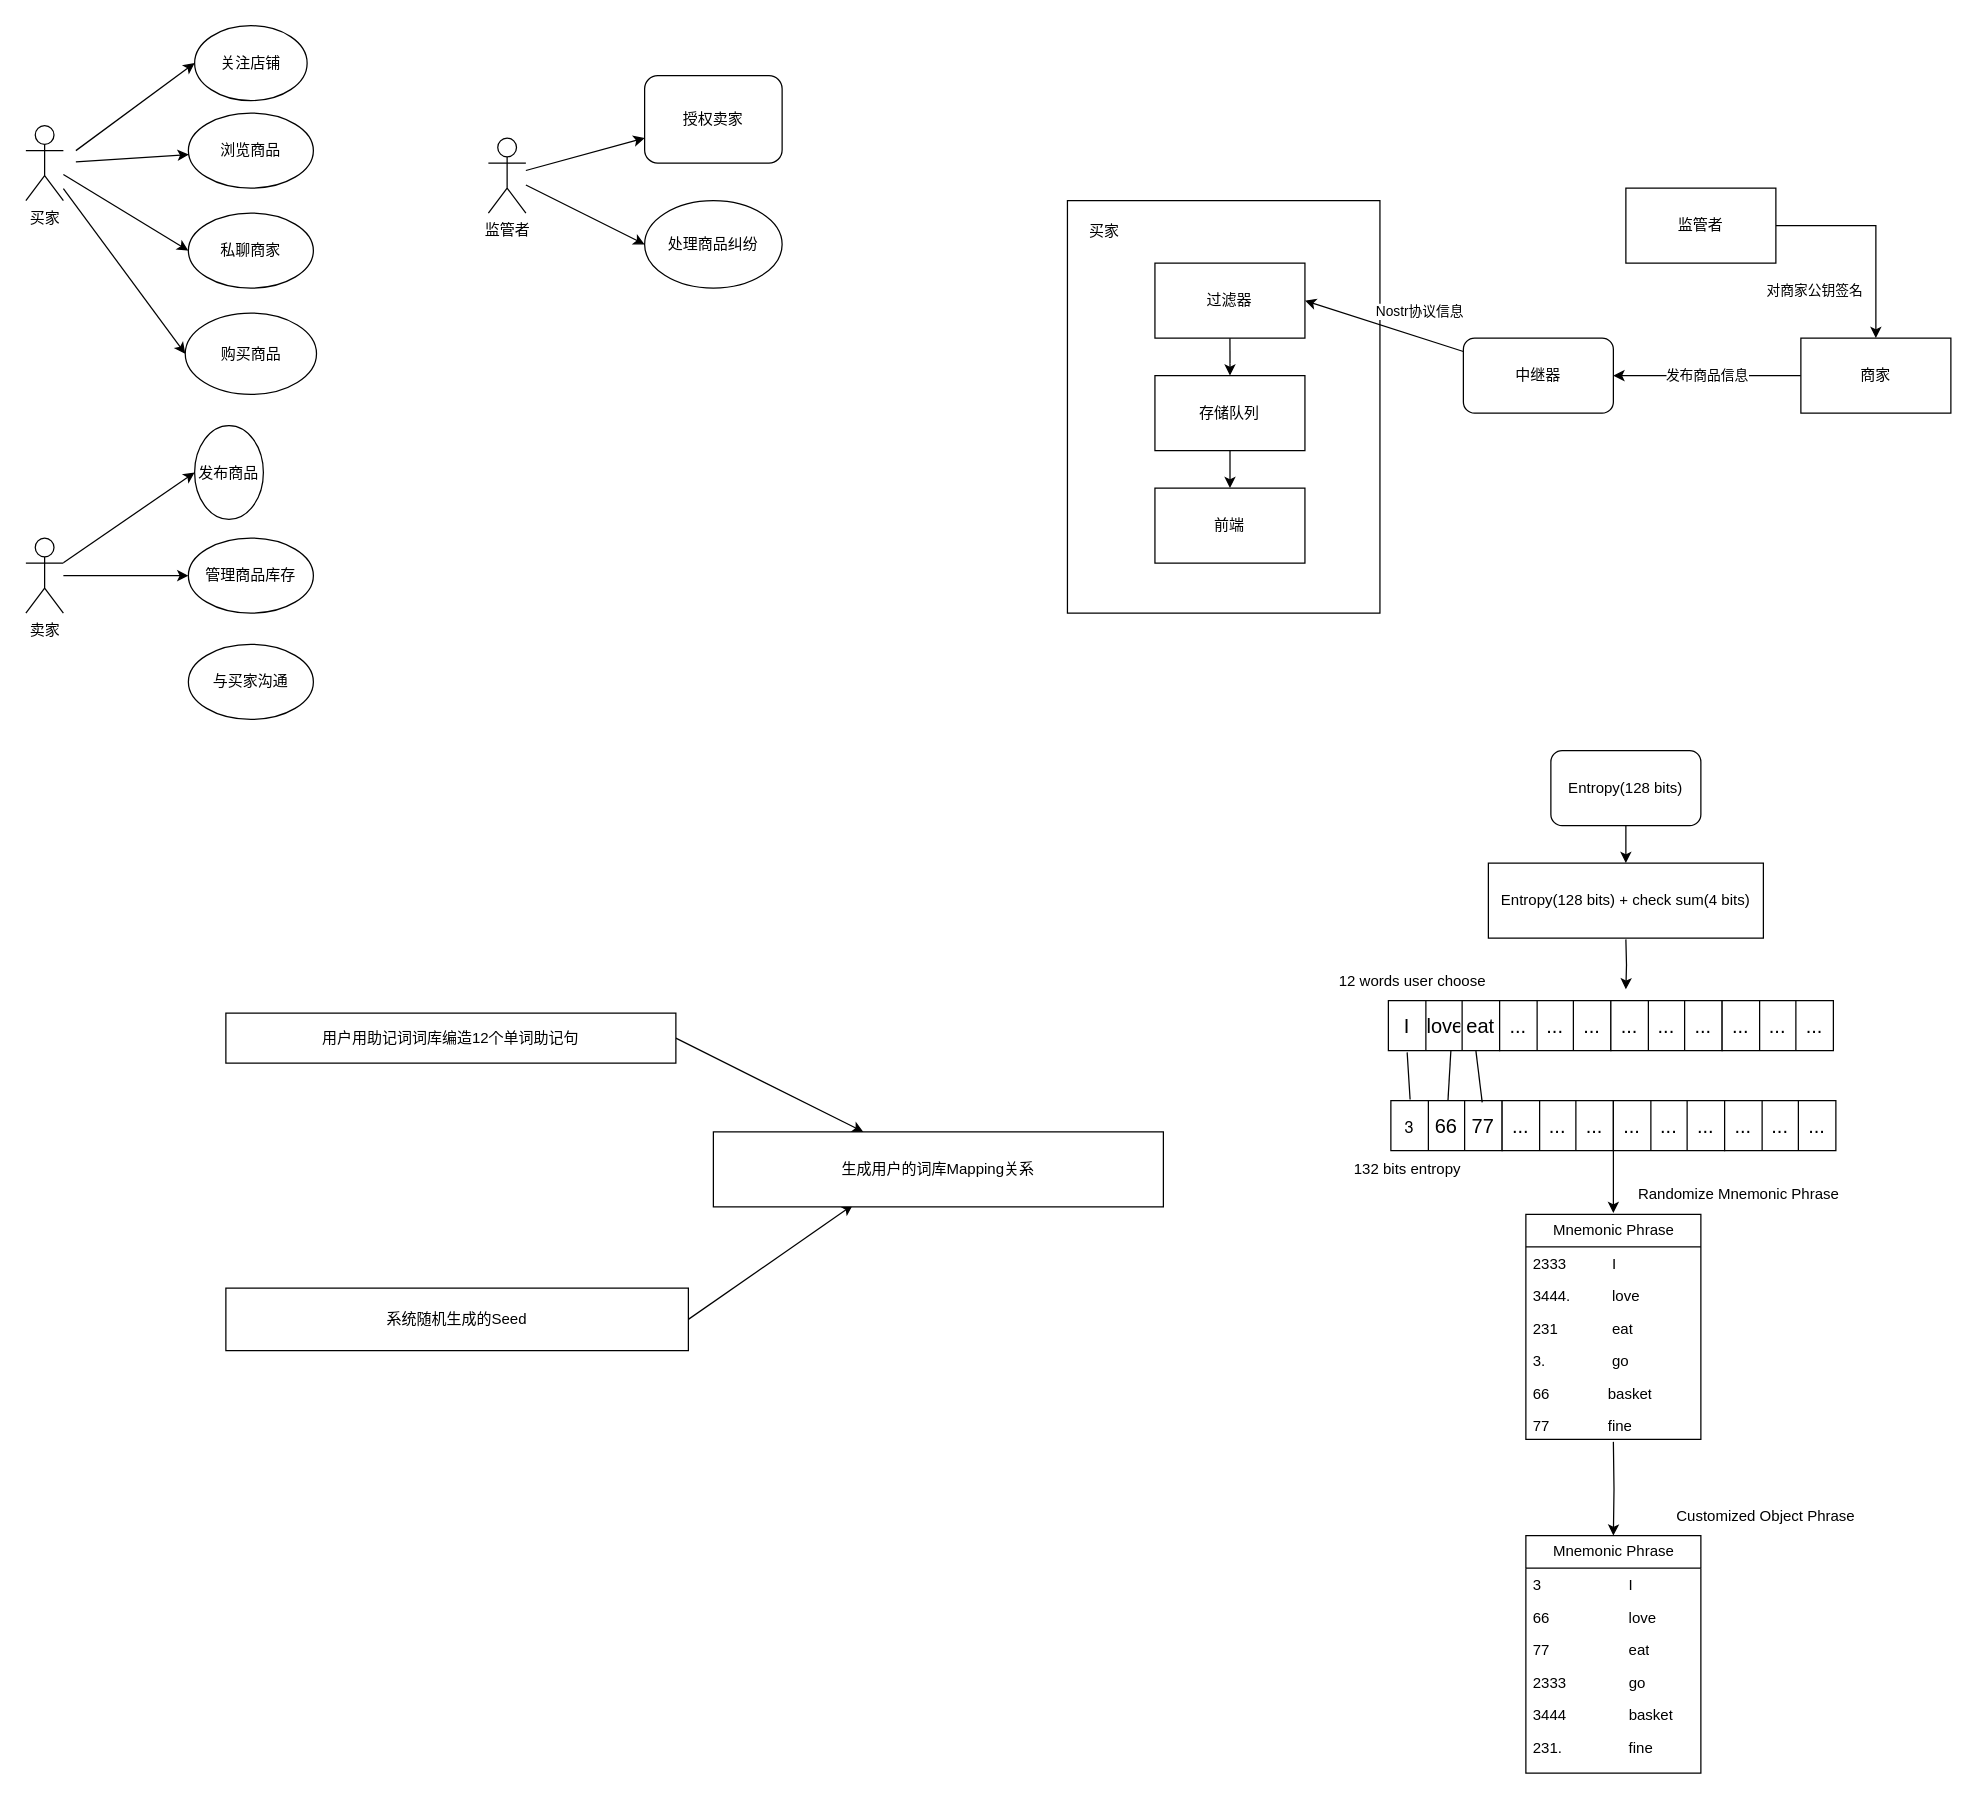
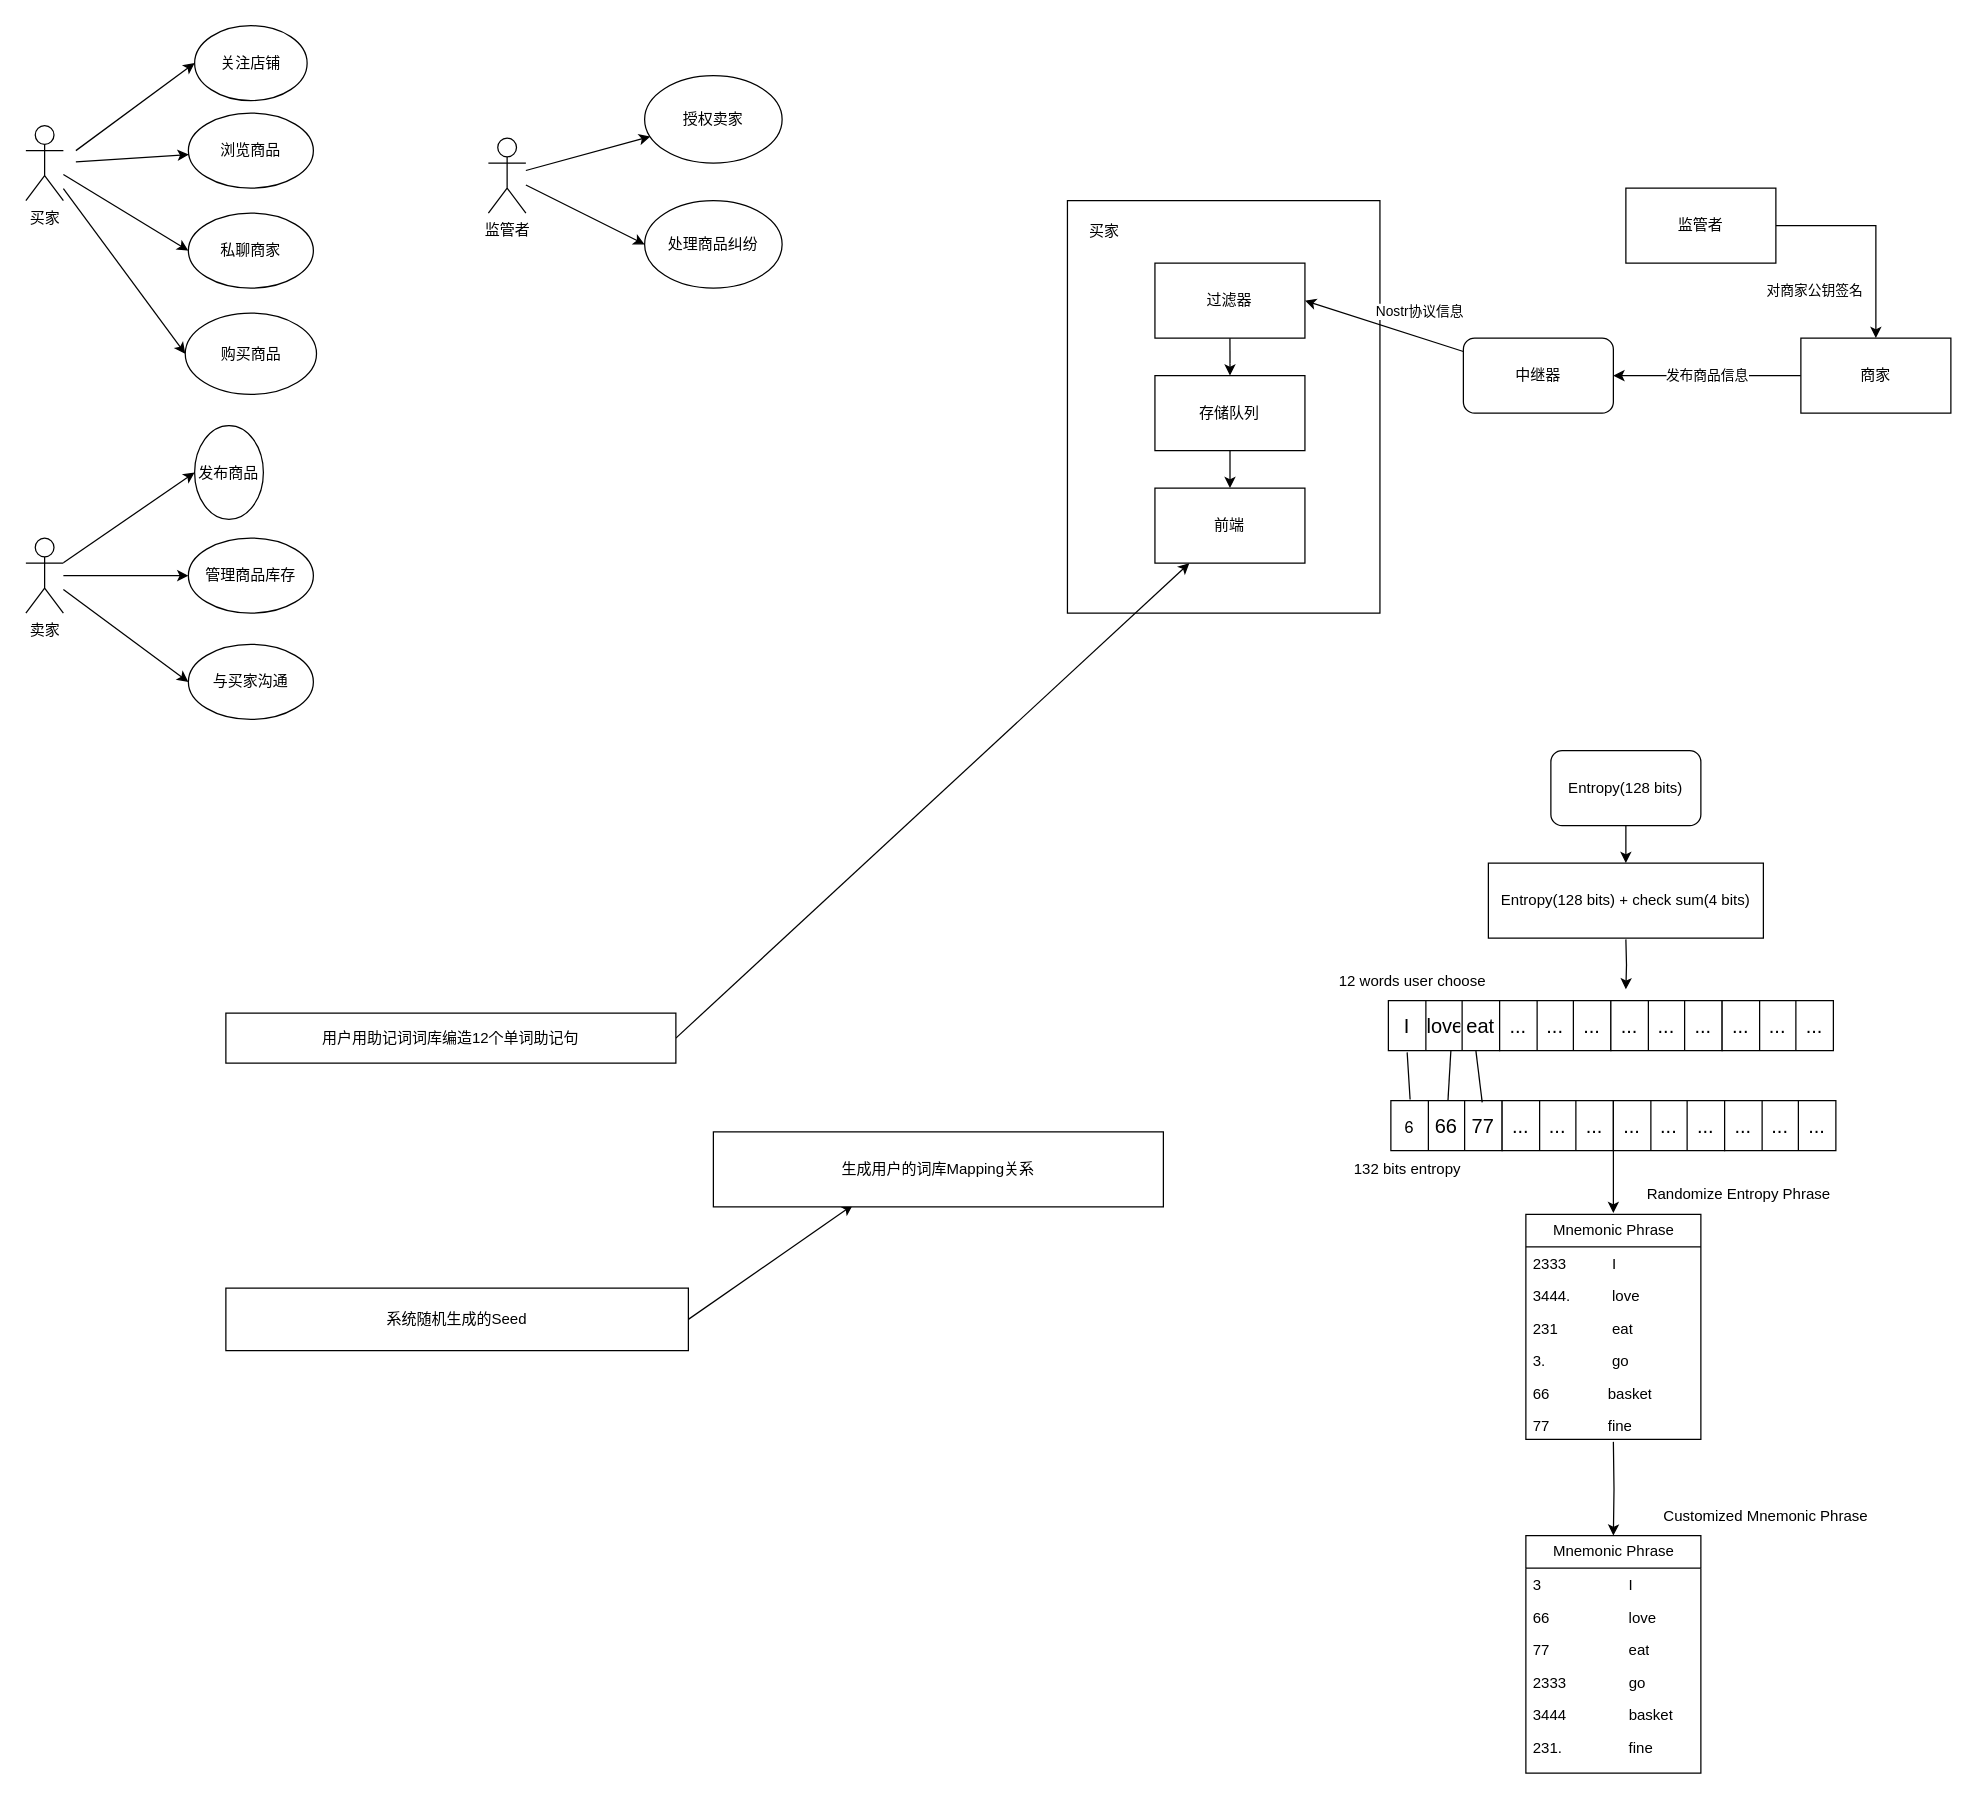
(713, 119) -> (713, 119)
none -> (122, 633)
(765, 1083) -> (929, 804)
(1409, 1126) -> (1409, 1126)
(1739, 1194) -> (1739, 1194)
(1764, 1517) -> (1764, 1517)
